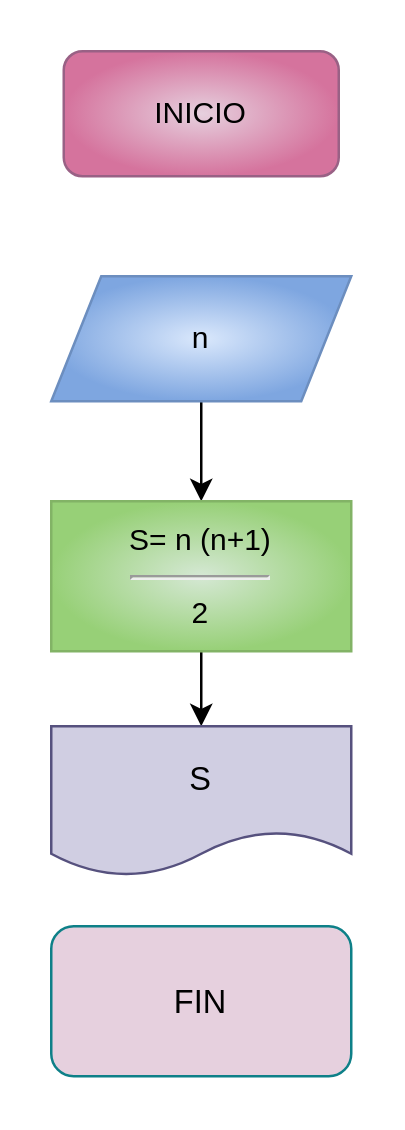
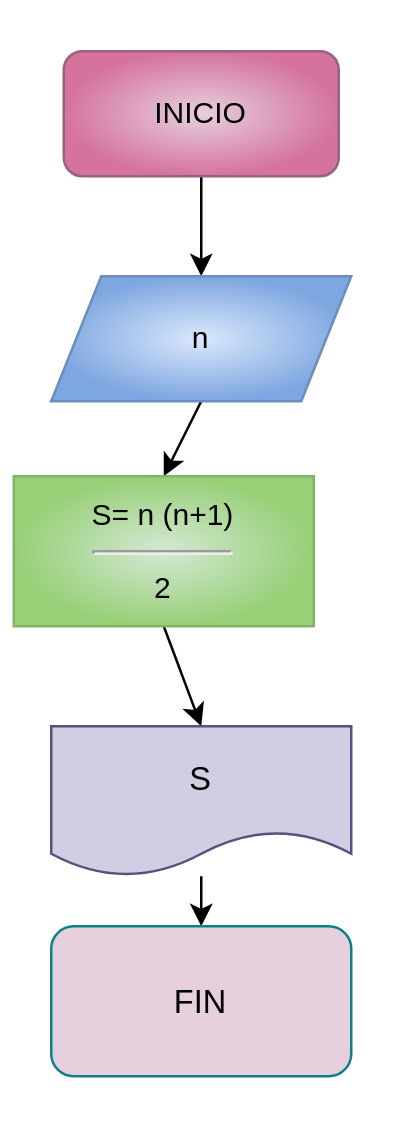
none -> (201, 218)
(201, 576) -> (164, 551)
none -> (201, 893)
